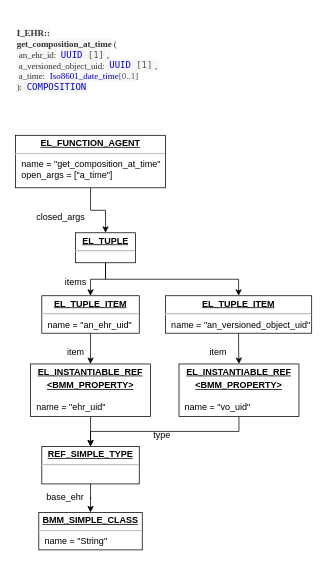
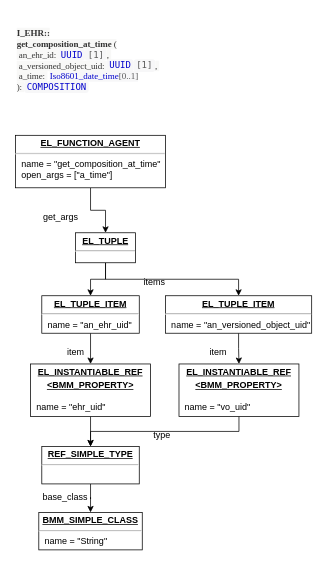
(61, 218) -> (61, 218)
(75, 282) -> (154, 282)
(65, 498) -> (65, 498)
